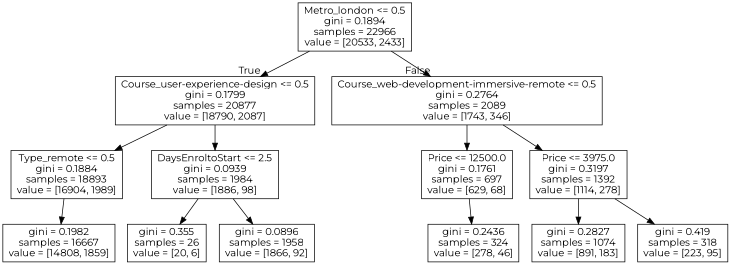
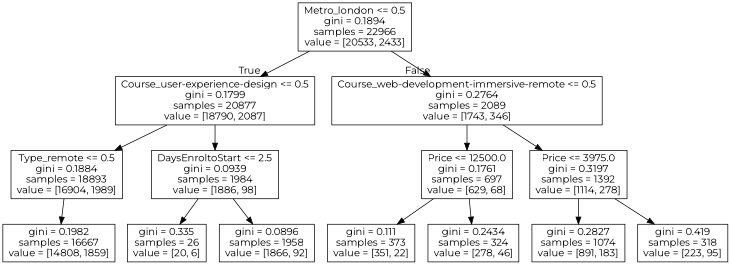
(167, 243) -> (167, 243)
none -> (371, 243)
(473, 243) -> (473, 243)
